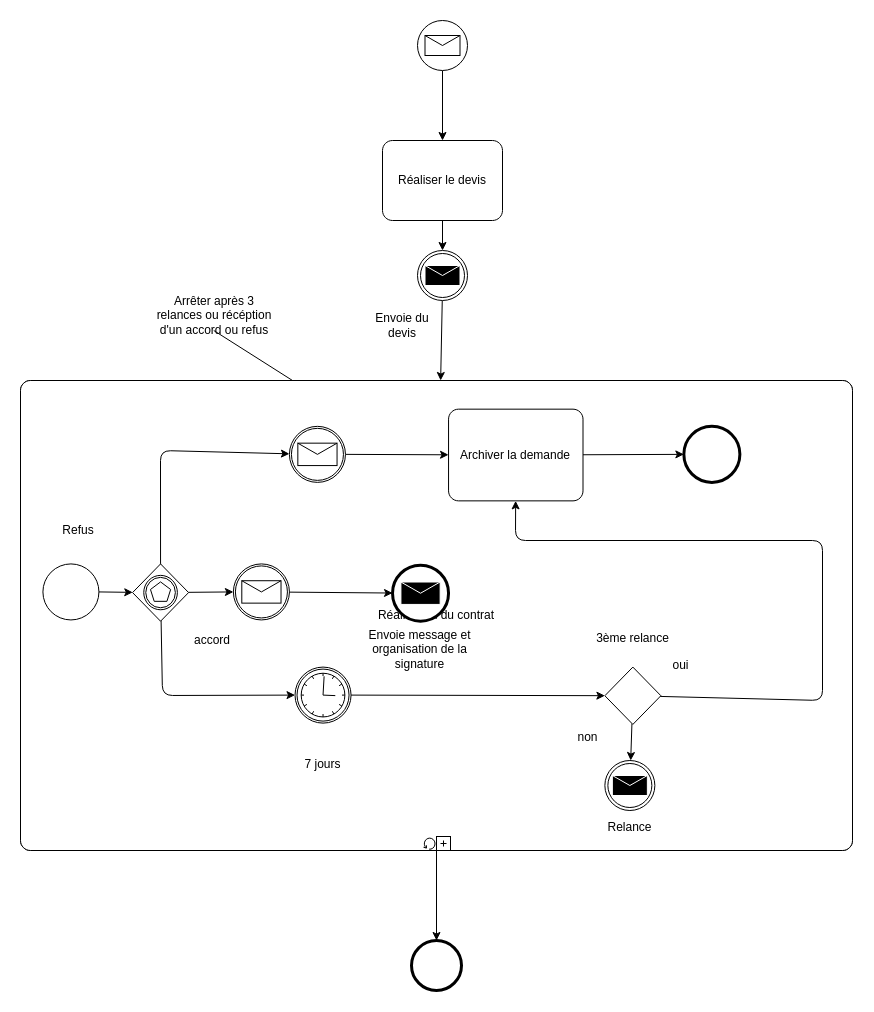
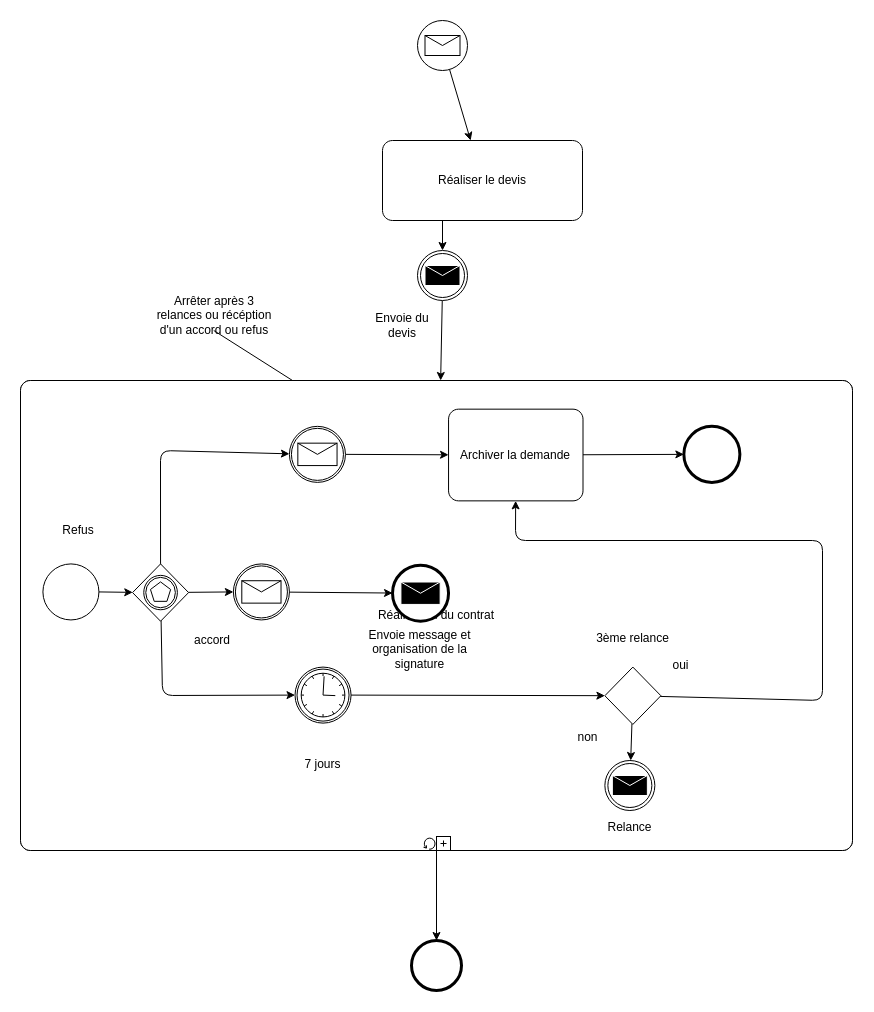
(443, 181) -> (483, 181)
